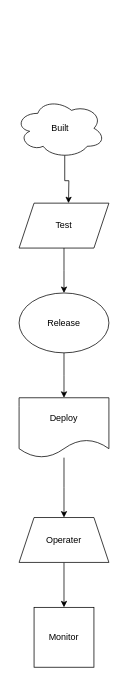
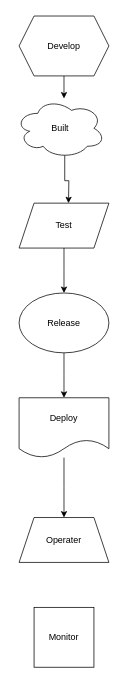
none -> (64, 45)
none -> (64, 91)
(64, 601) -> none
